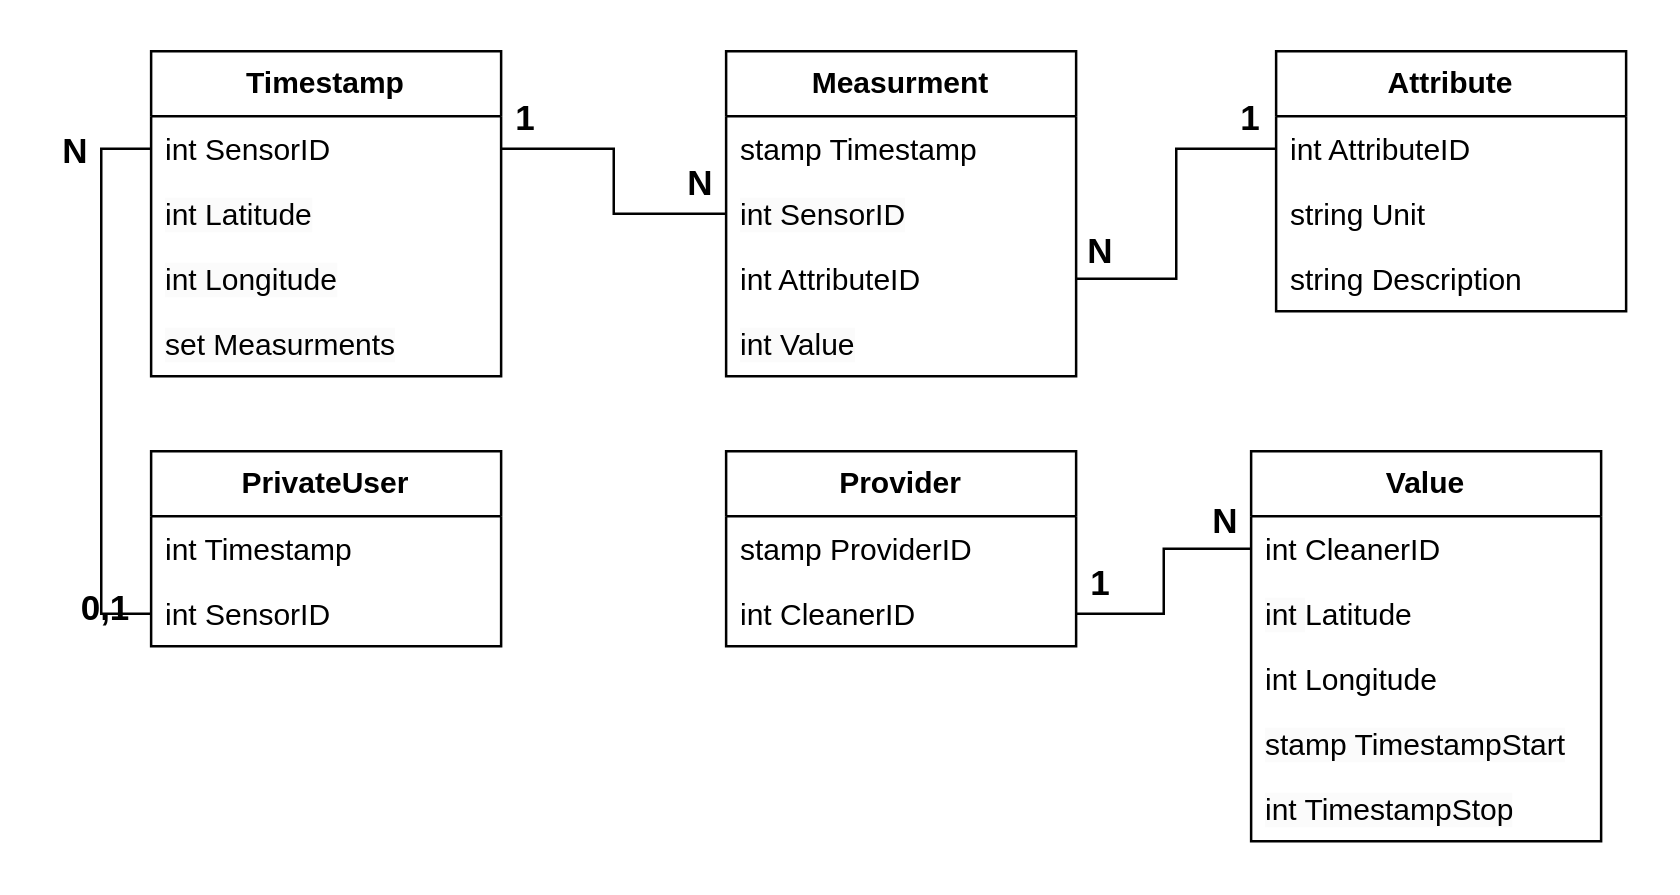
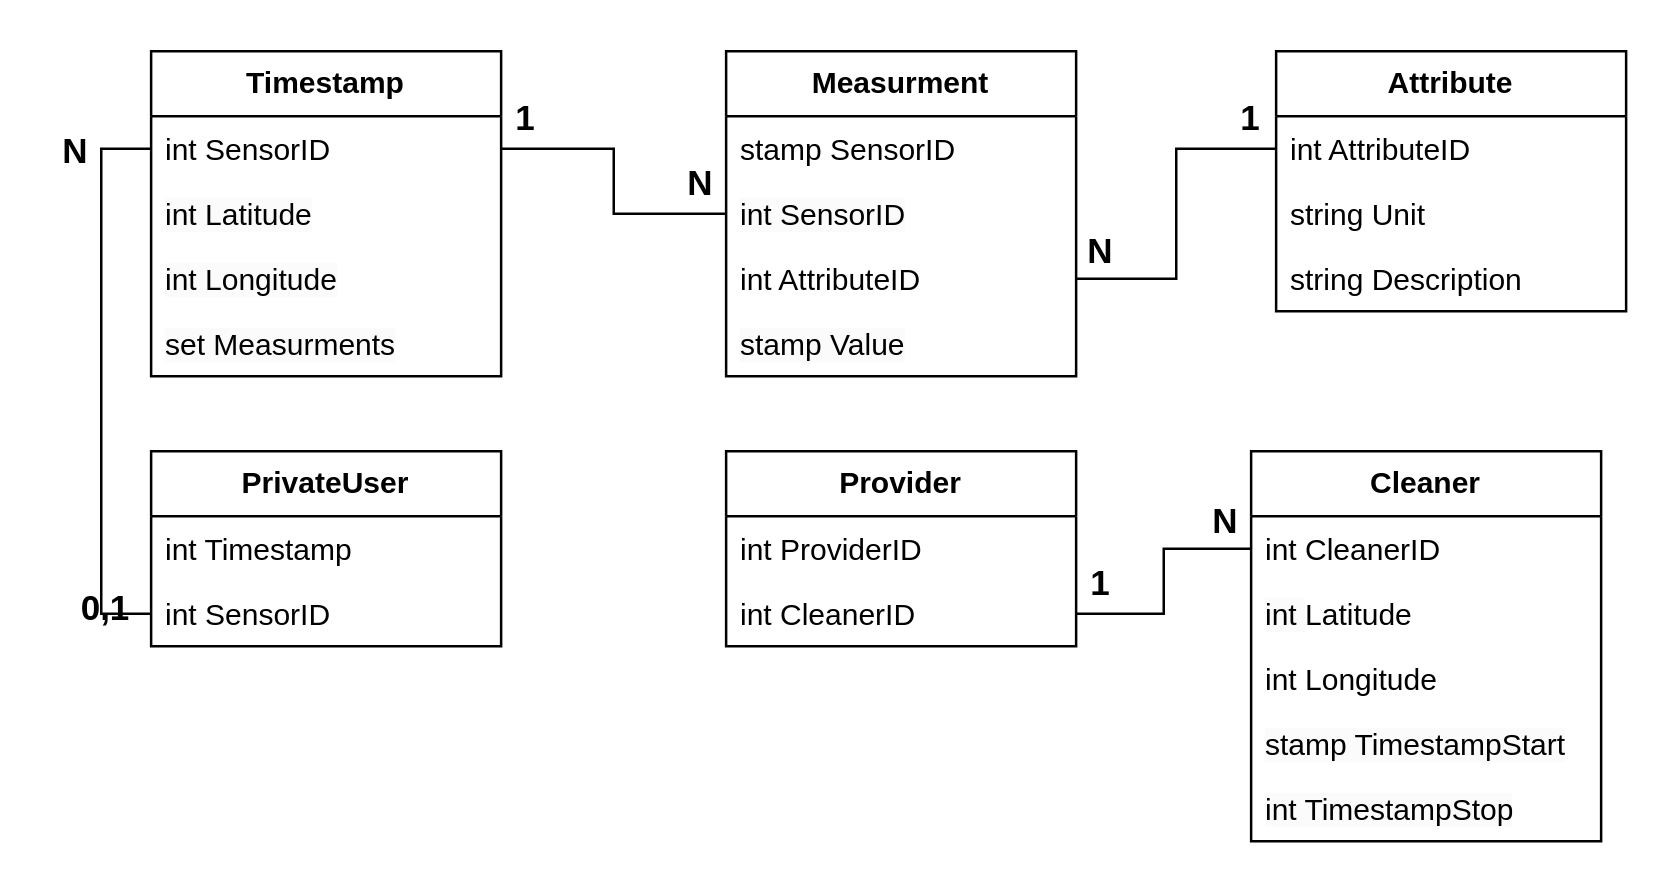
(859, 152) -> (855, 152)
(805, 347) -> (826, 347)
(1426, 484) -> (1426, 484)
(868, 552) -> (847, 552)
